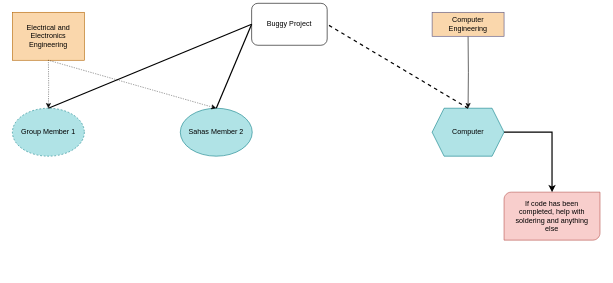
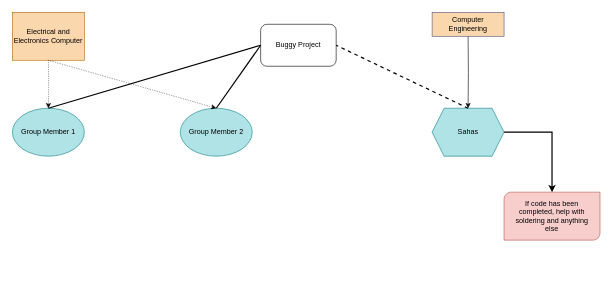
(290, 24) -> (299, 45)
(48, 36) -> (48, 36)
(48, 132) -> (48, 132)
(216, 132) -> (216, 132)
(468, 132) -> (468, 132)
